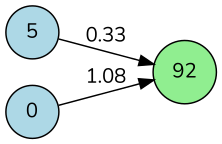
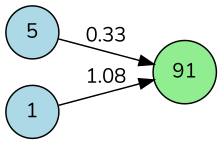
(185, 72) -> (185, 72)
(32, 112) -> (32, 112)
